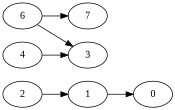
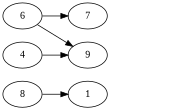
(88, 55) -> (88, 55)
(22, 94) -> (22, 94)
(153, 94) -> none
